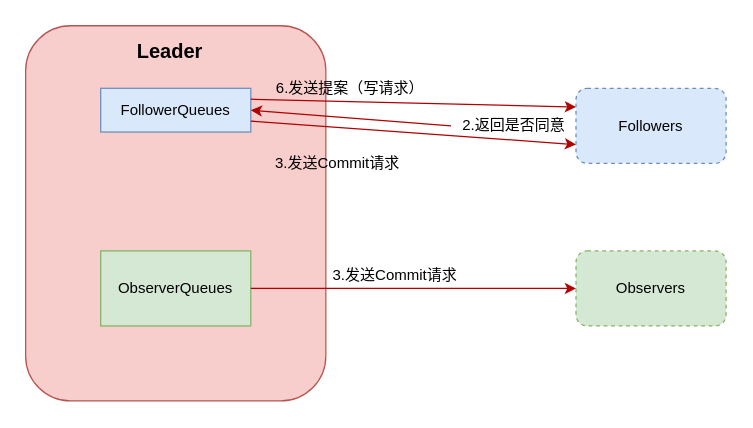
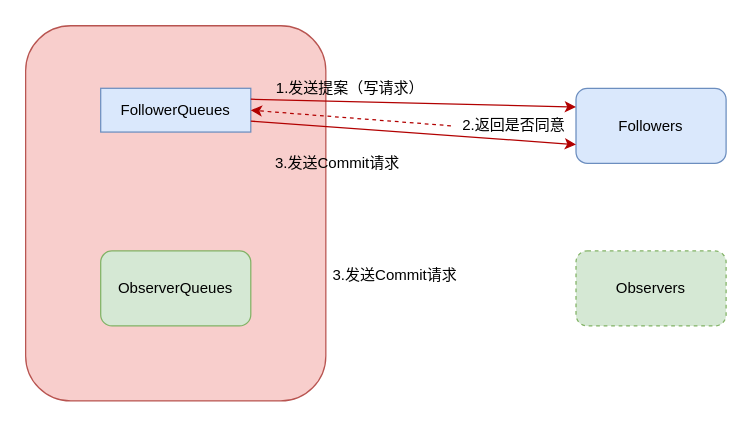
(169, 51) -> none
(350, 88) -> (350, 88)
(355, 118) -> (355, 118)
(651, 126) -> (651, 126)
(176, 288) -> (176, 288)
(409, 288) -> none
